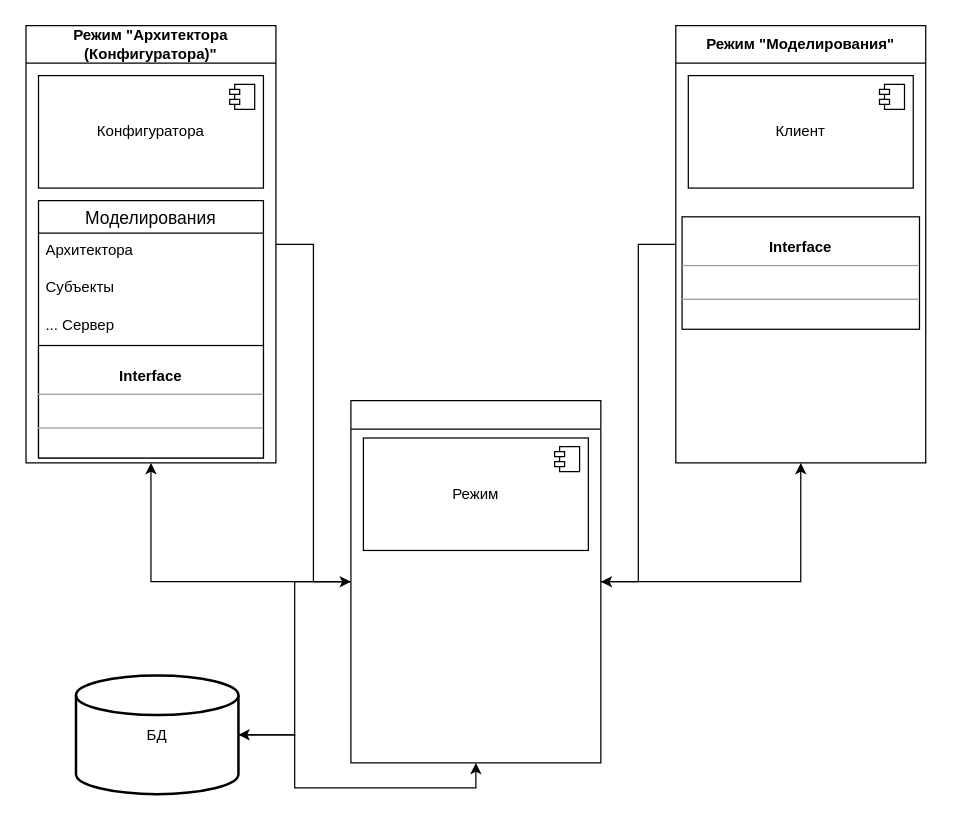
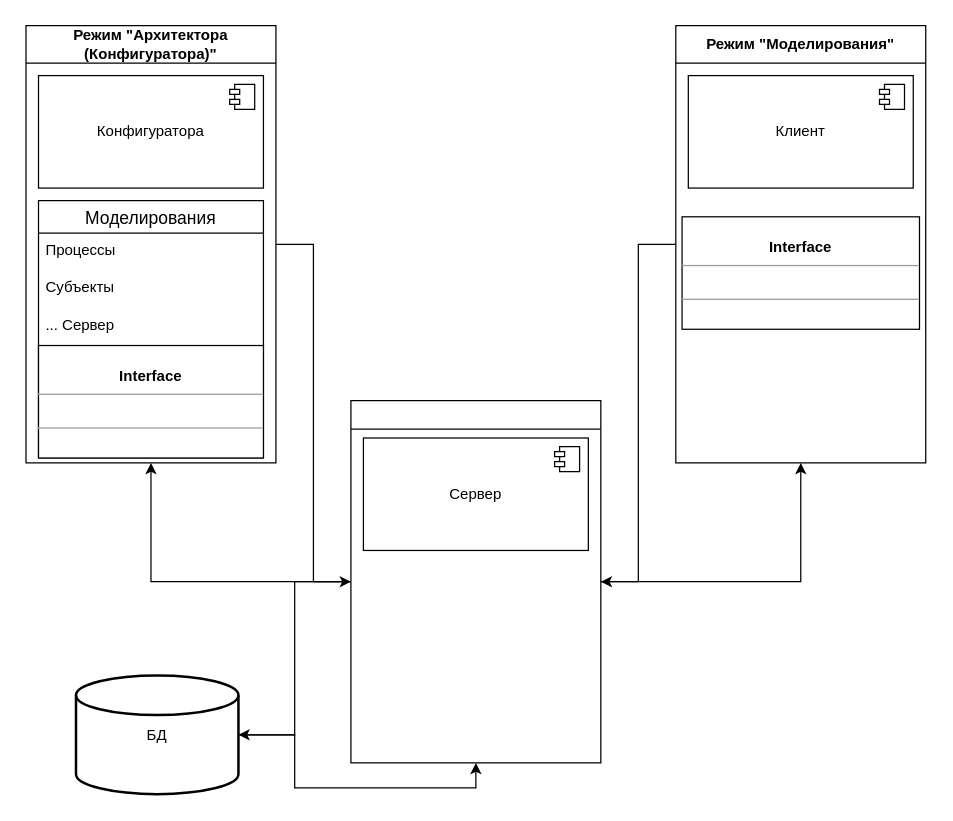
(92, 251) -> (79, 251)
(476, 494) -> (476, 494)
